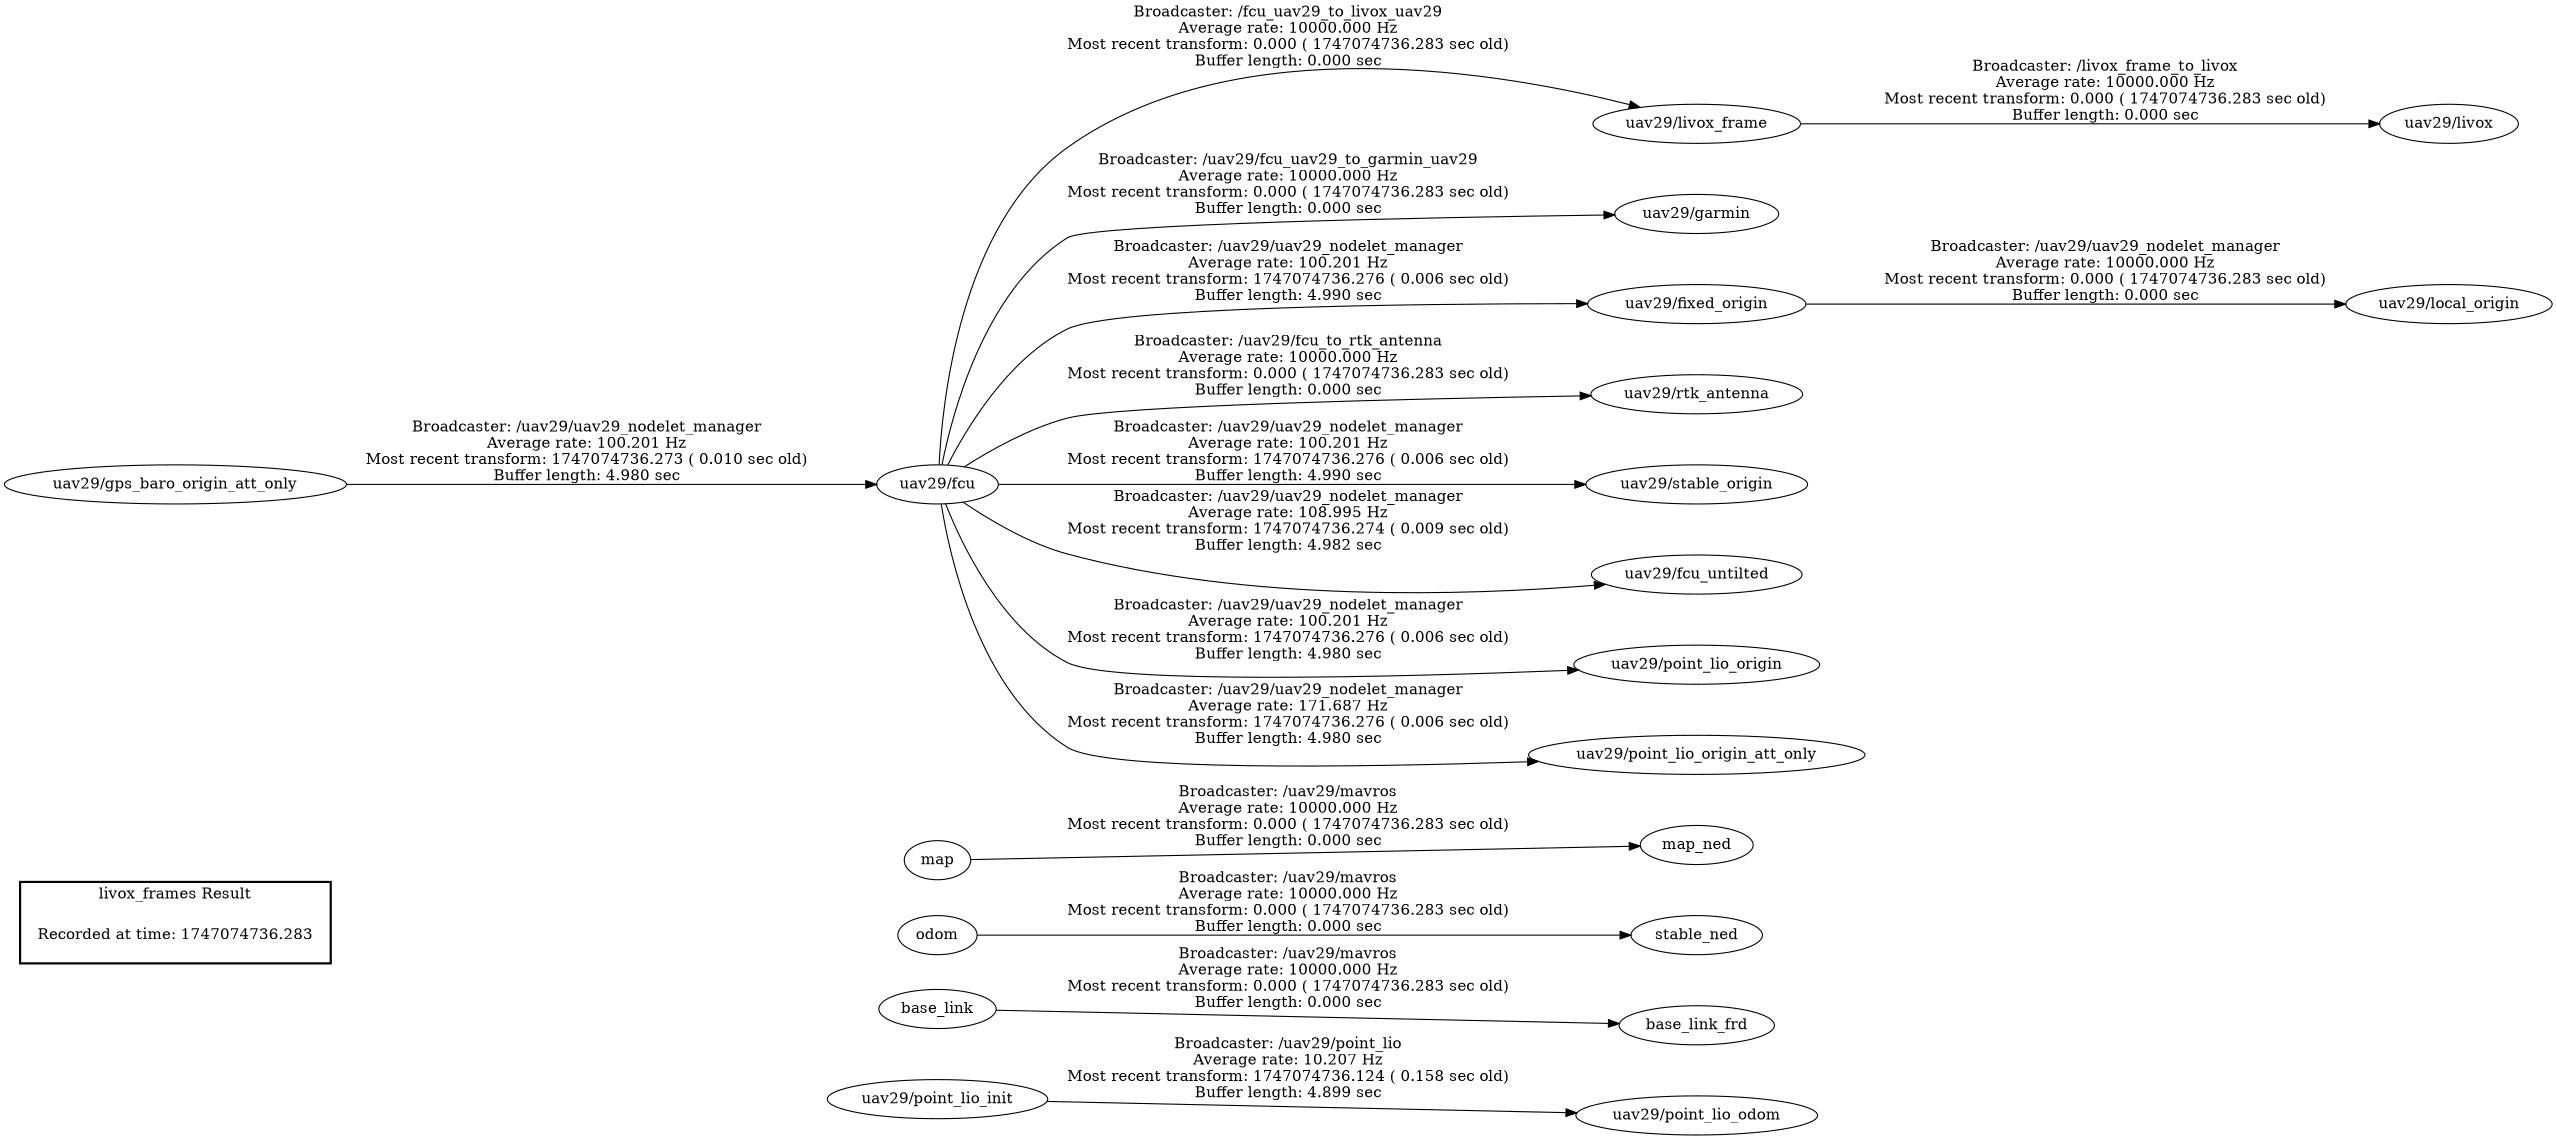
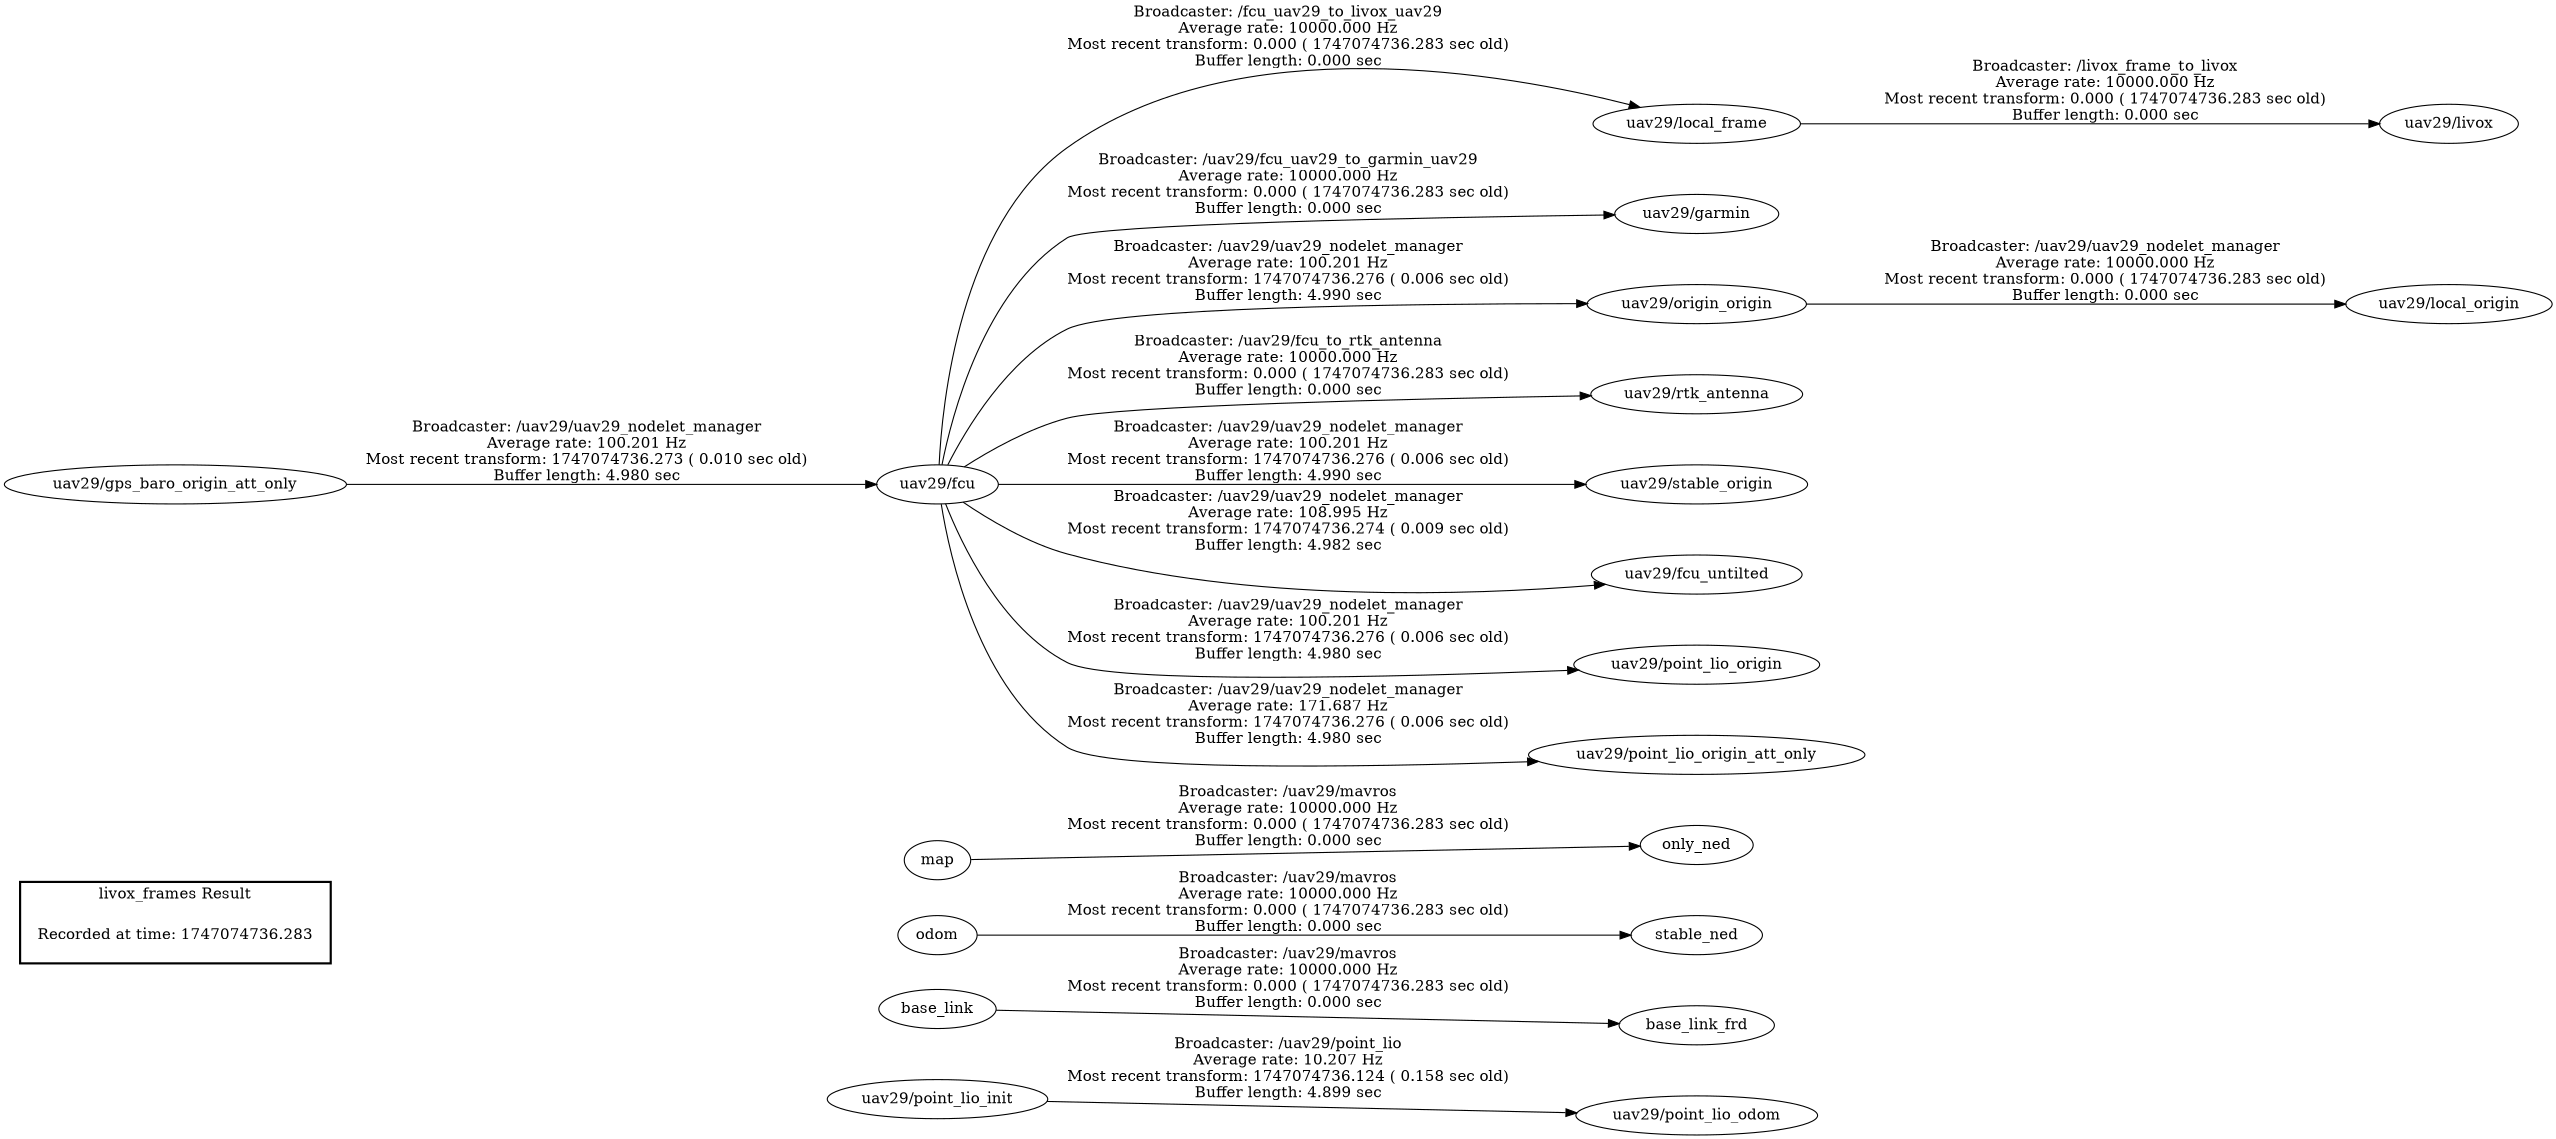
(1697, 124) -> (1697, 124)
(1697, 304) -> (1697, 304)
(1697, 845) -> (1697, 845)
